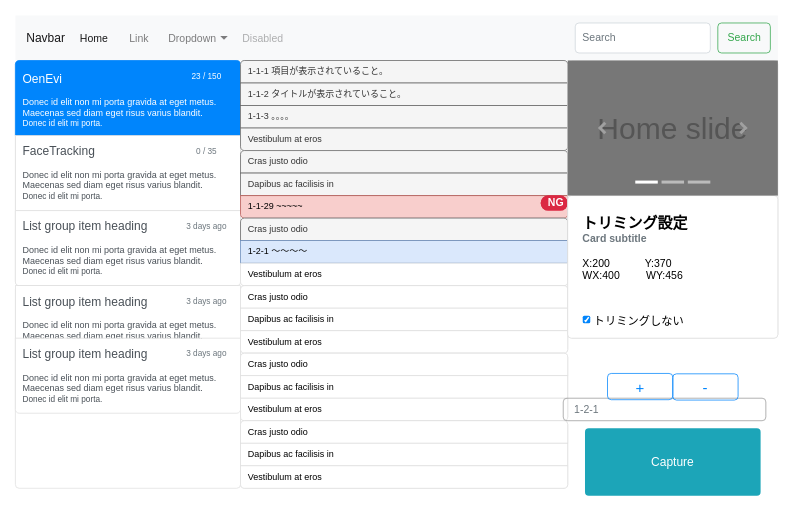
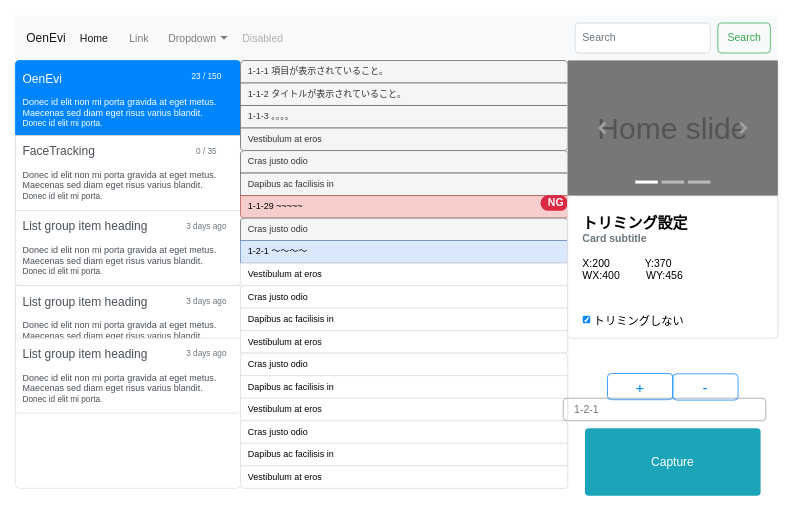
(47, 38) -> (45, 38)
